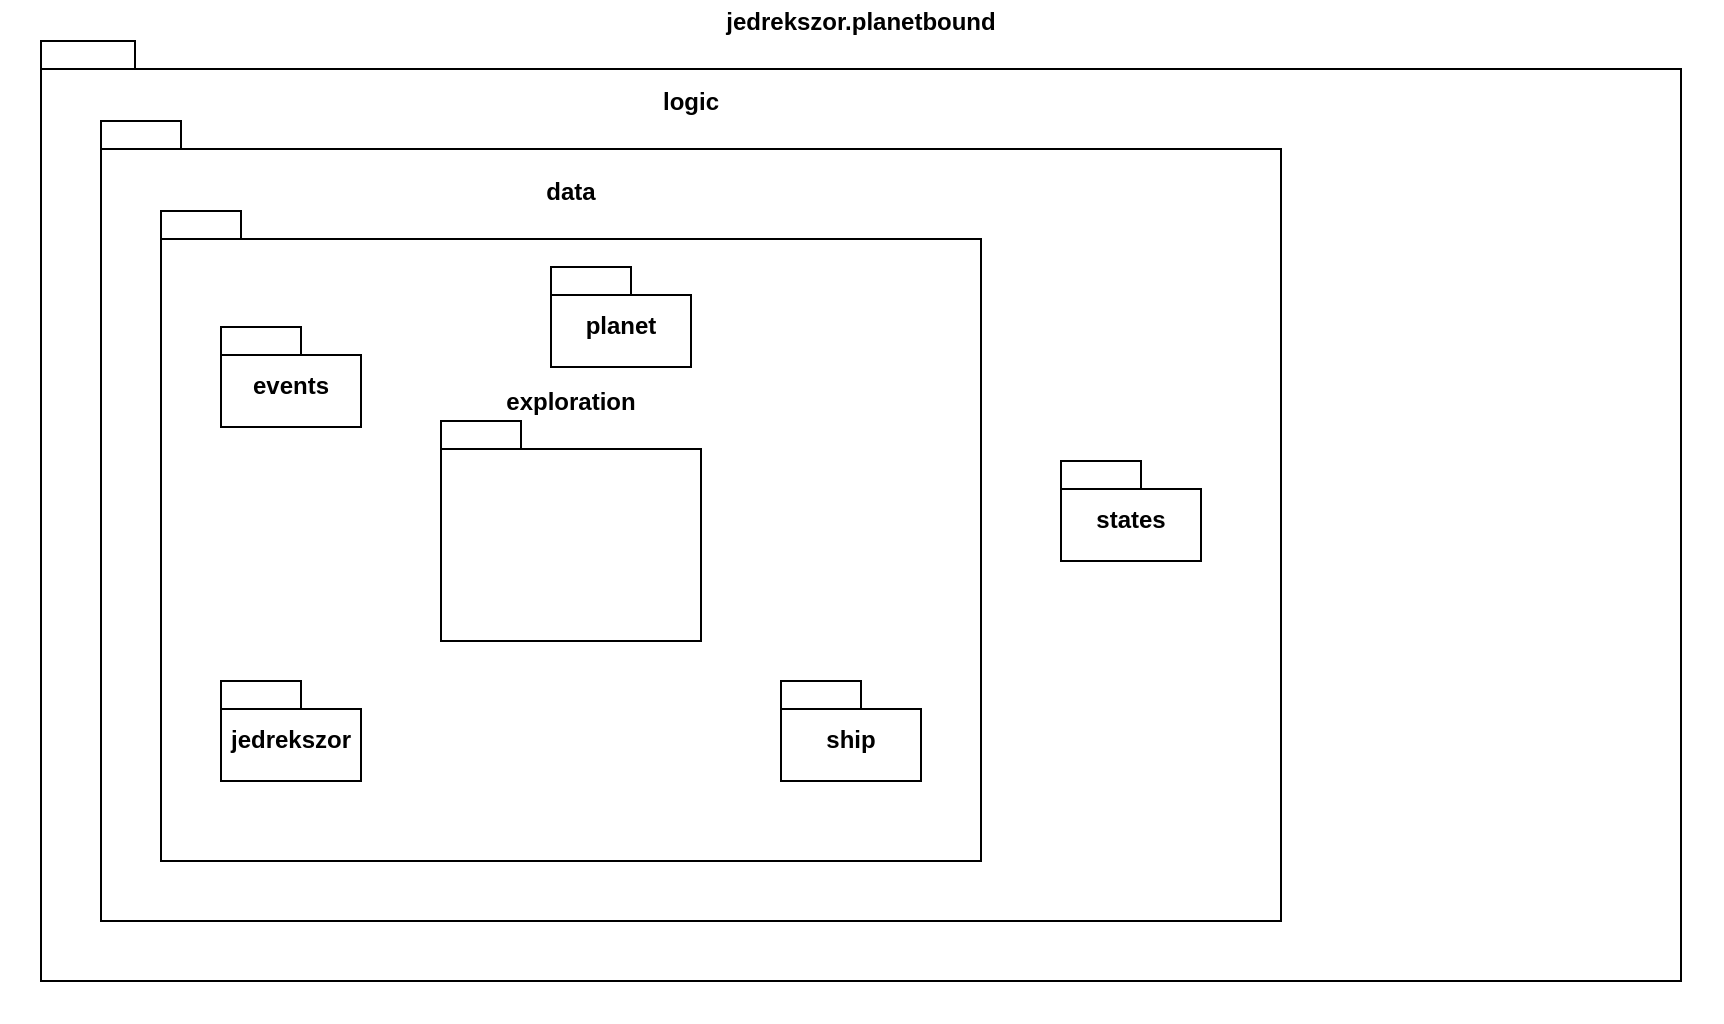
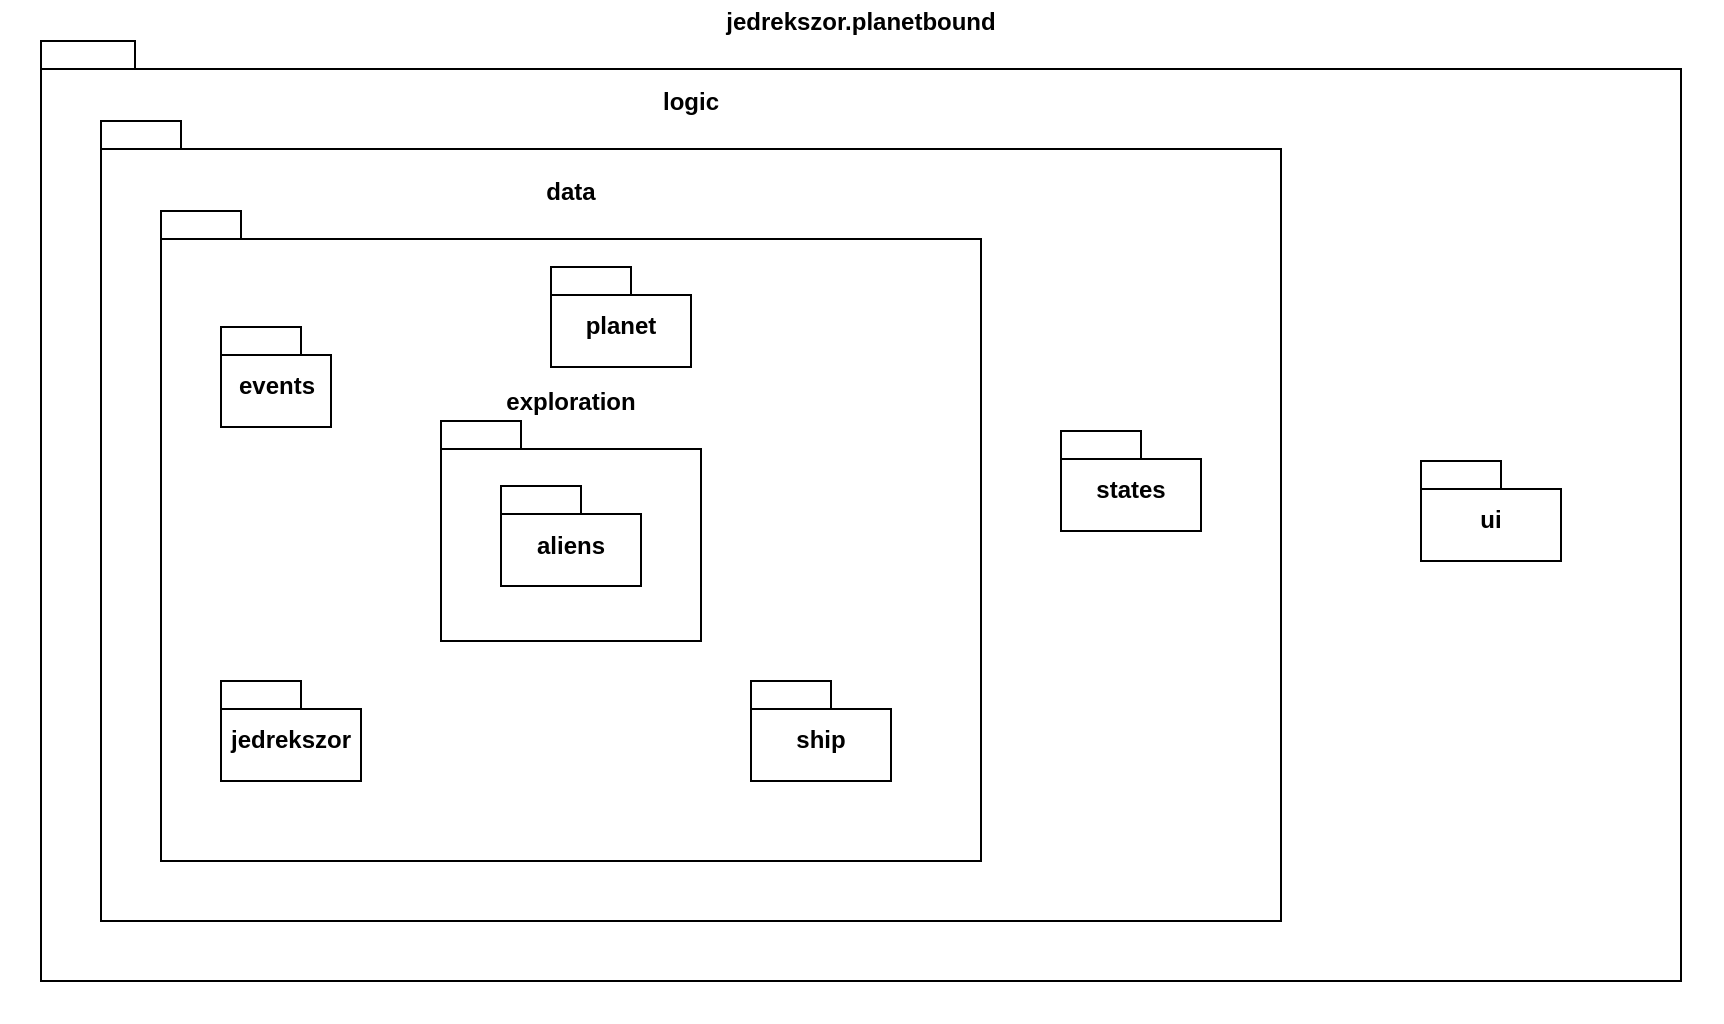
(291, 377) -> (276, 377)
(1131, 511) -> (1131, 481)
none -> (1491, 511)
none -> (571, 536)
(851, 731) -> (821, 731)
